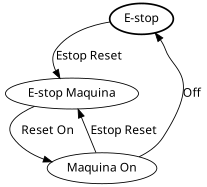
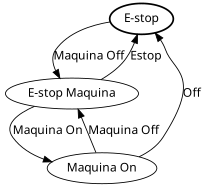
(89, 56) -> (89, 56)
none -> (121, 64)
(48, 131) -> (48, 131)
(124, 131) -> (124, 131)
